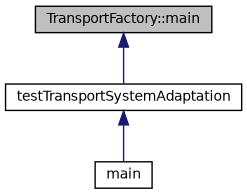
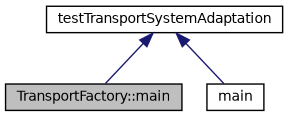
(124, 66) -> (124, 64)
